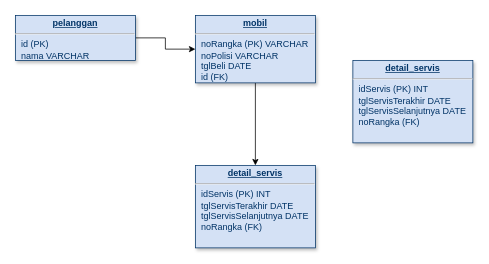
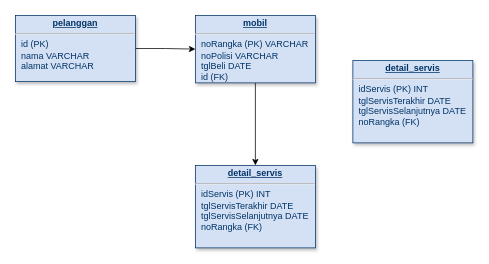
(75, 38) -> (75, 49)
